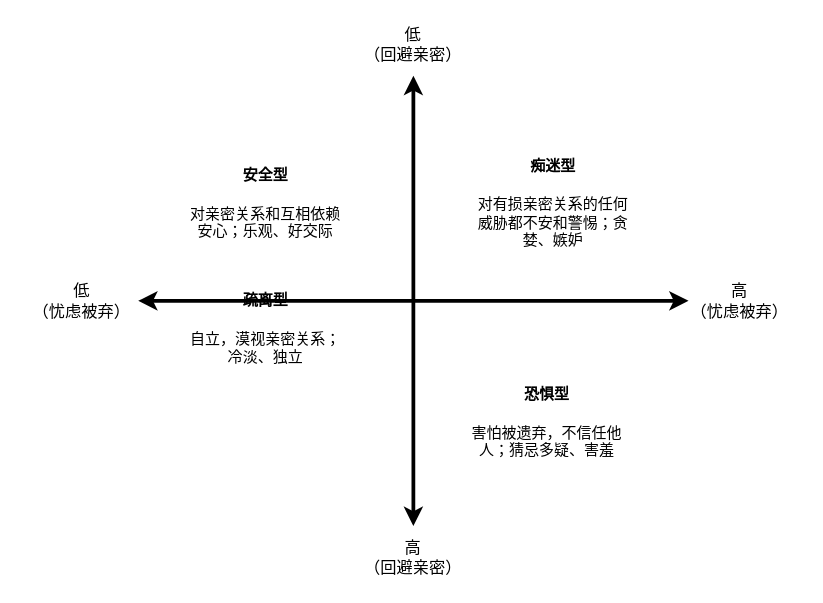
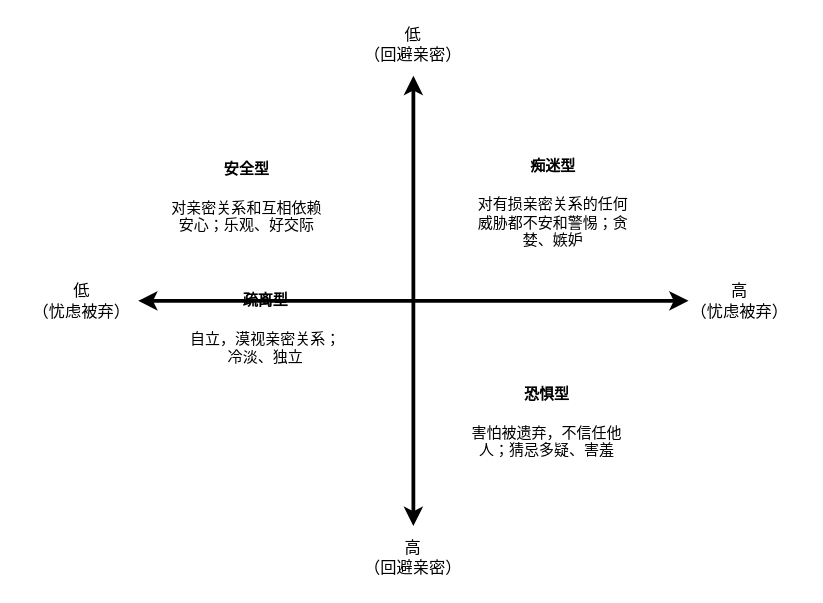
(266, 201) -> (247, 194)
